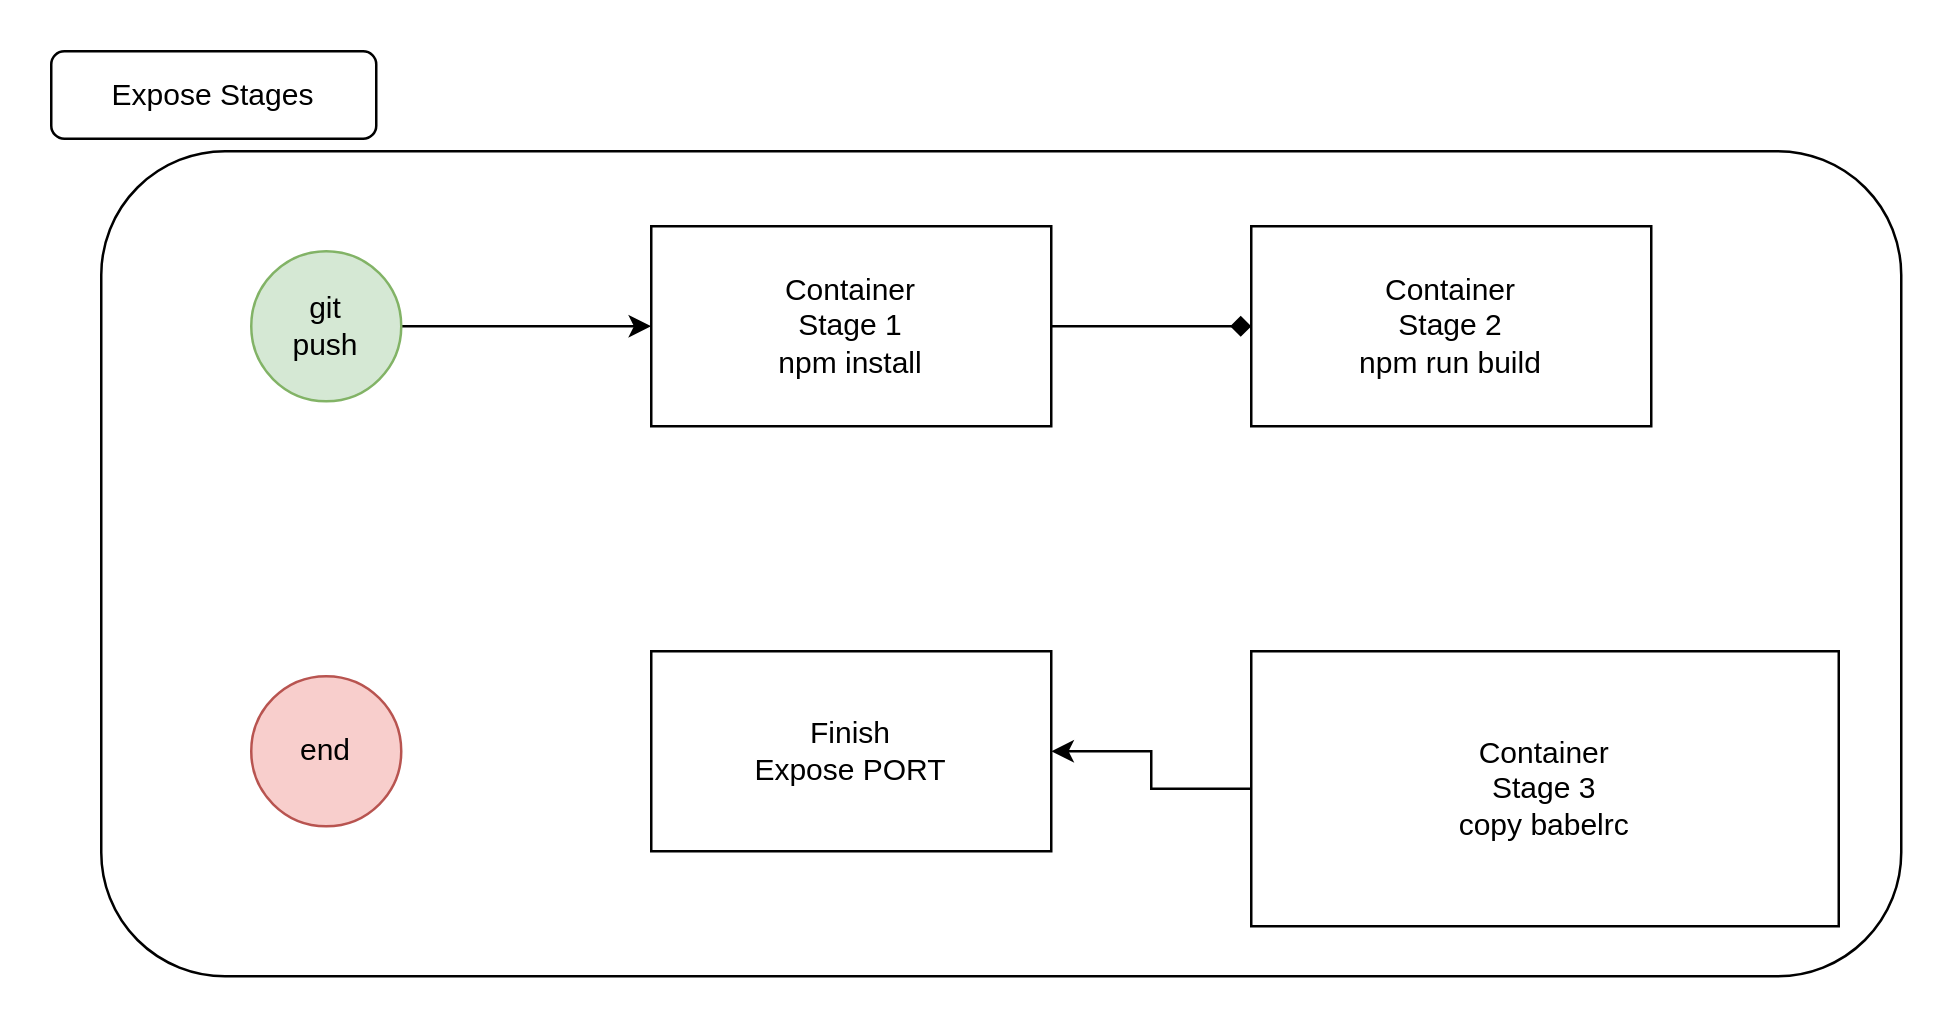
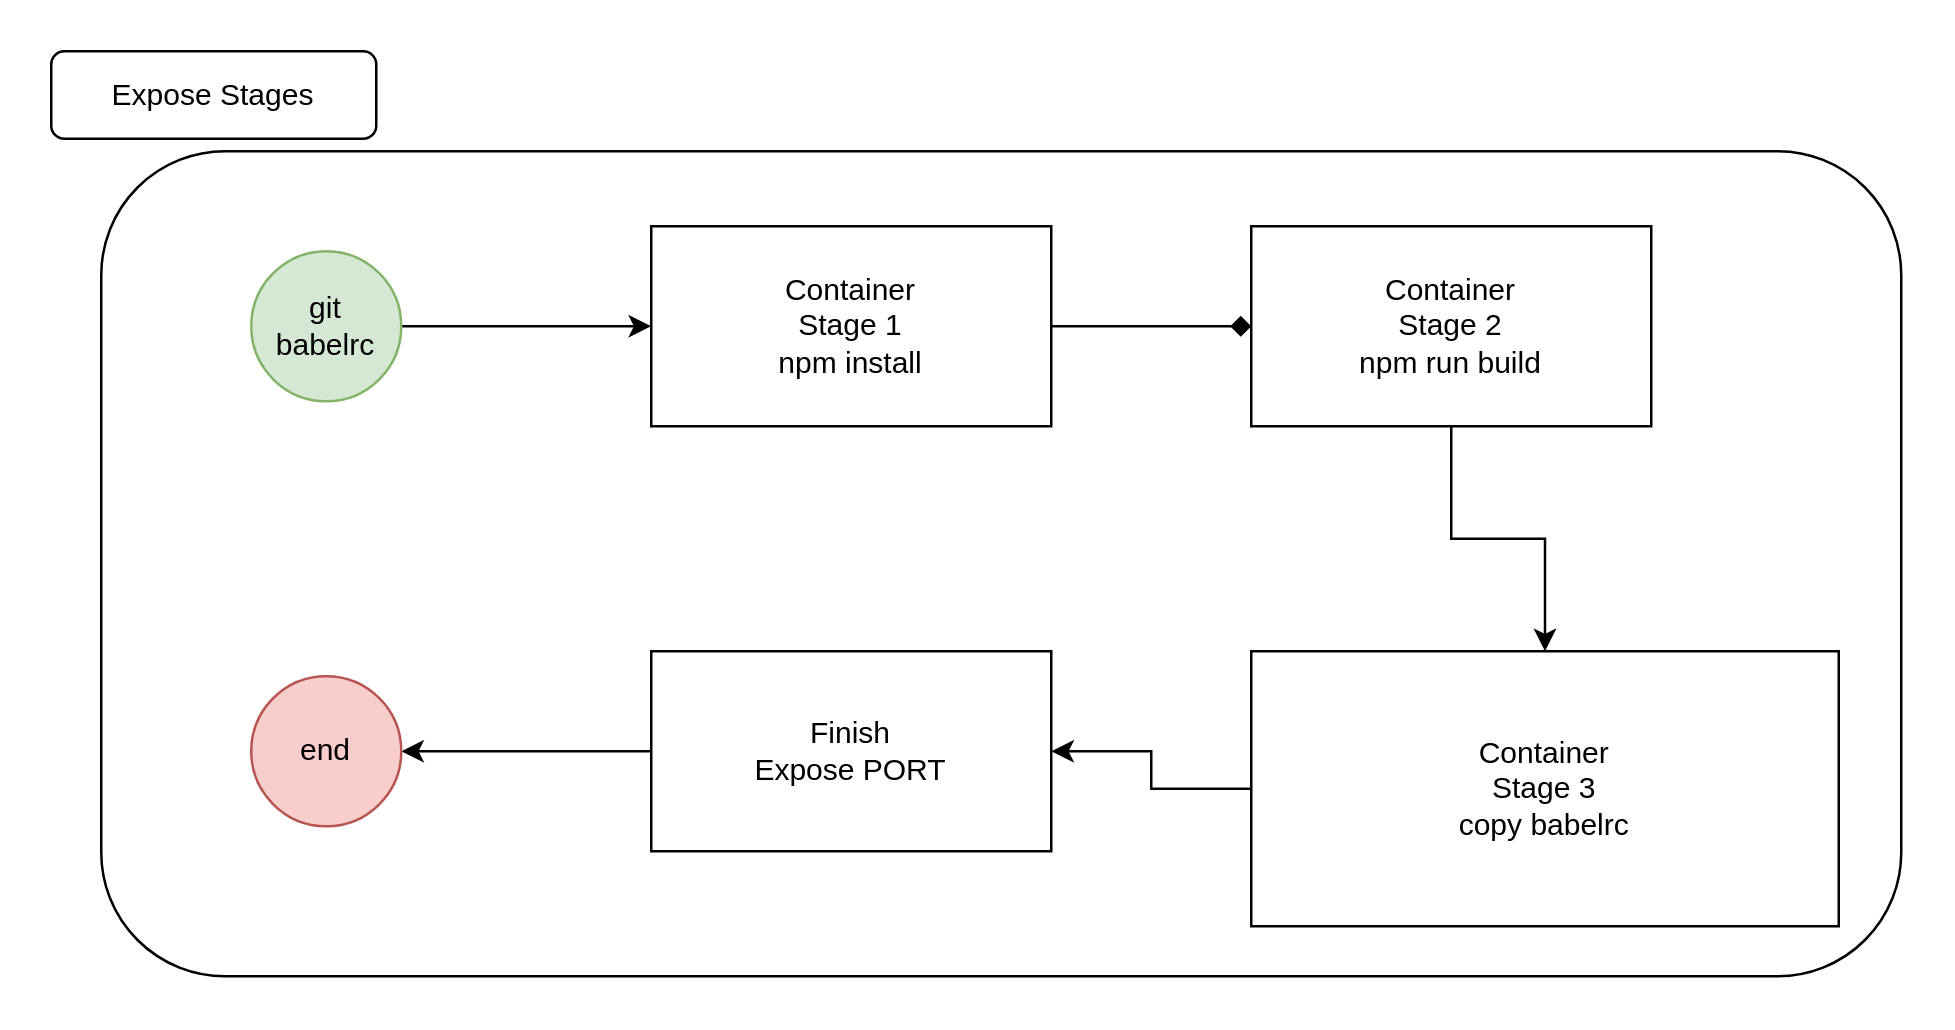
(326, 326) -> (326, 326)
none -> (1490, 539)
none -> (534, 751)
